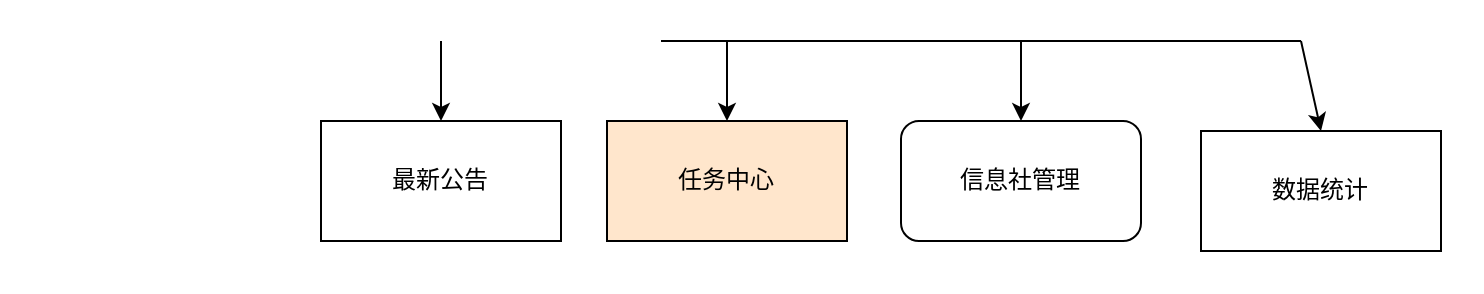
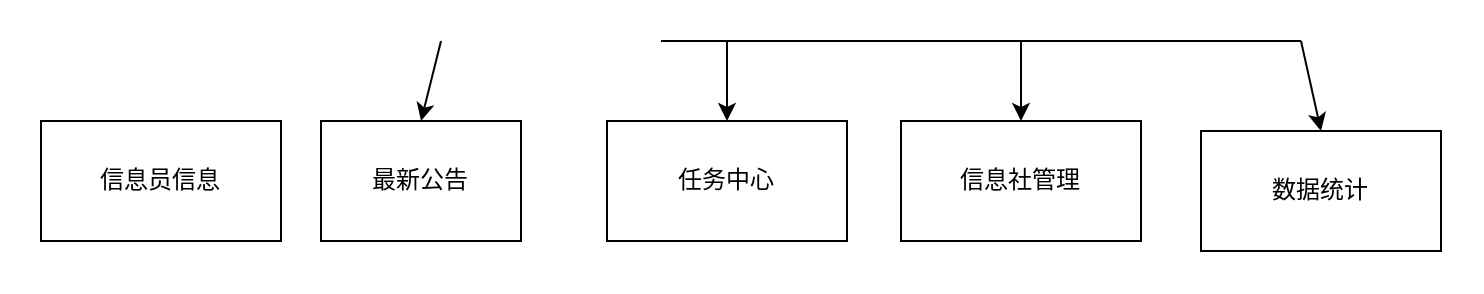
none -> (161, 181)
(441, 181) -> (421, 181)
(727, 181) -> (727, 181)
(1021, 181) -> (1021, 181)
